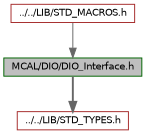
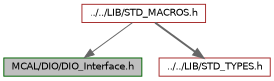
(73, 89) -> (175, 37)
